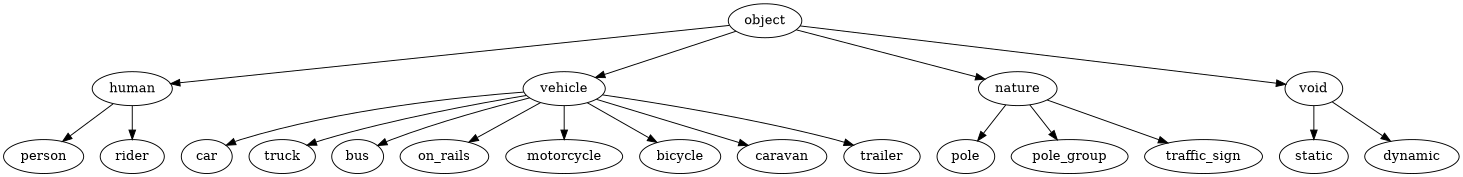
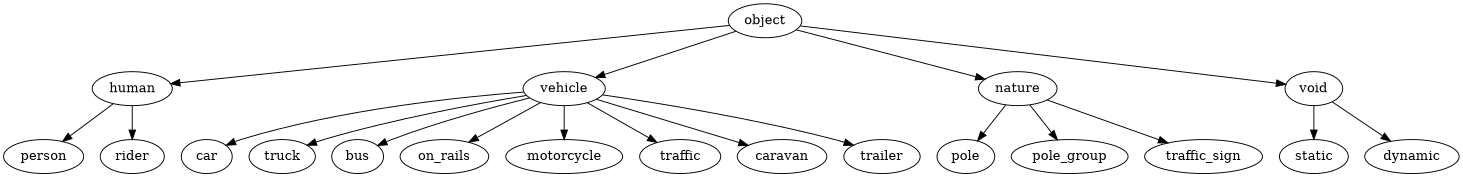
(680, 157) -> (680, 157)
